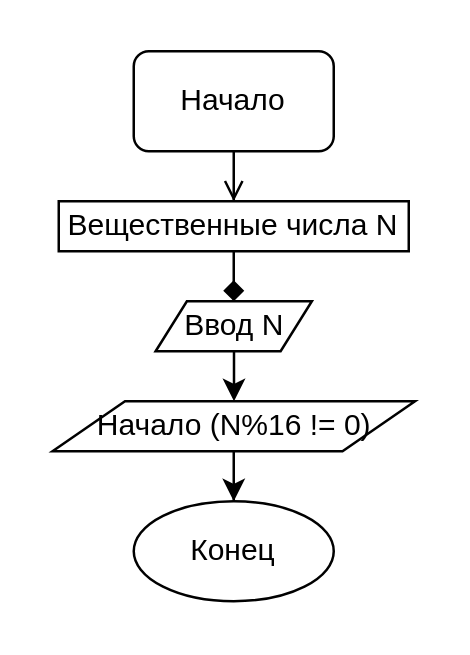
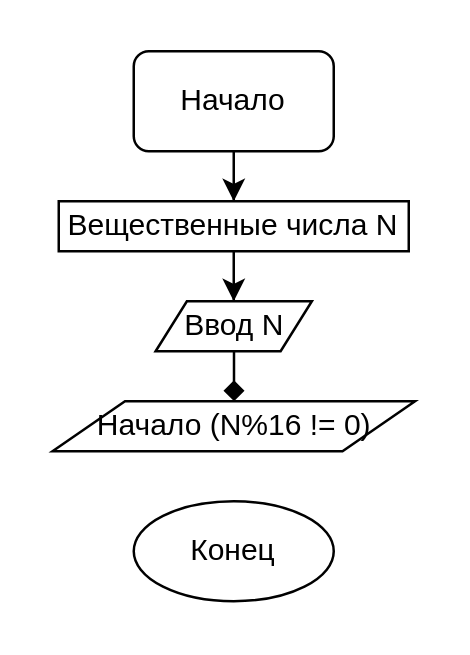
(234, 187) -> (234, 183)
(234, 281) -> (234, 282)
(234, 382) -> (234, 381)
(234, 484) -> none
